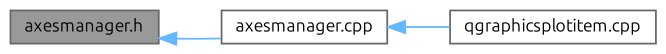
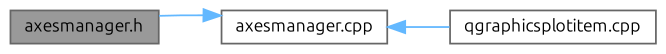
(199, 39) -> (181, 15)
